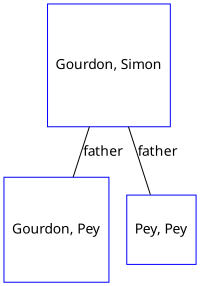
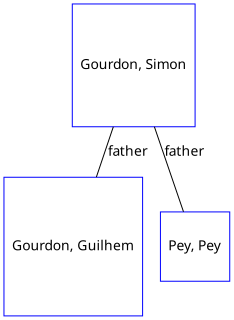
(56, 230) -> (73, 247)
